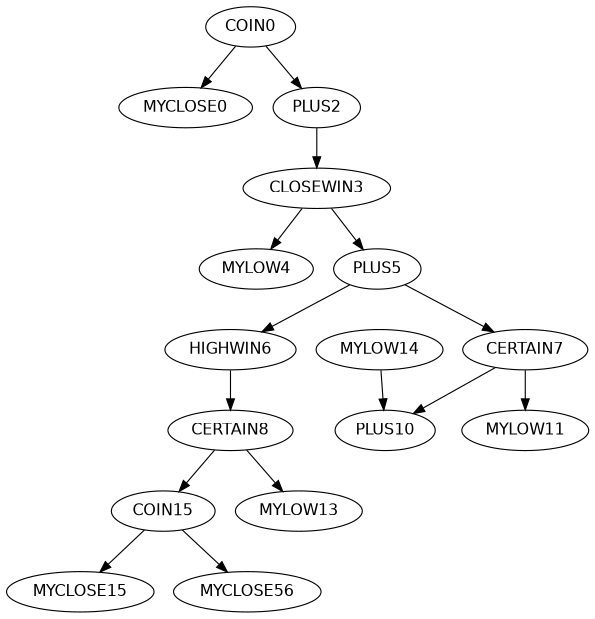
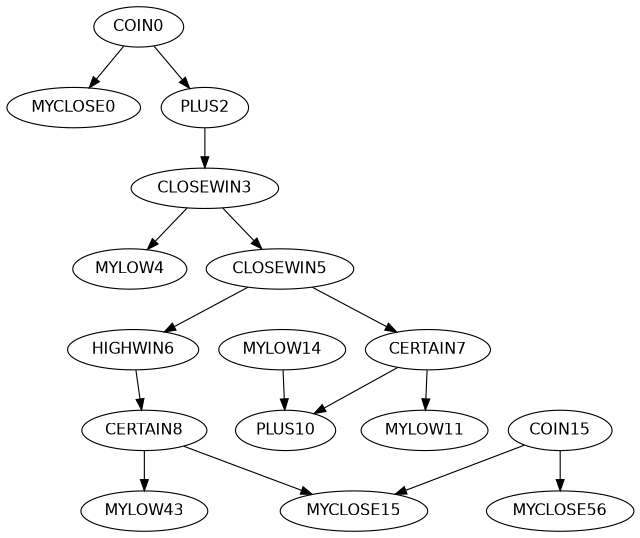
(377, 269) -> (280, 269)
(201, 466) -> (243, 468)
(299, 511) -> (144, 511)
